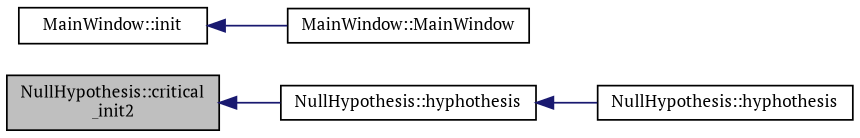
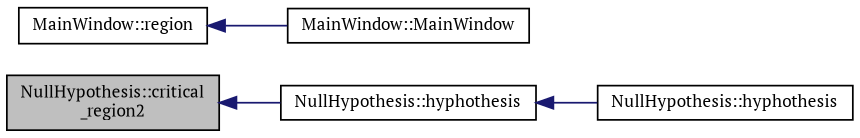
(113, 26) -> (113, 26)
(113, 103) -> (113, 103)
